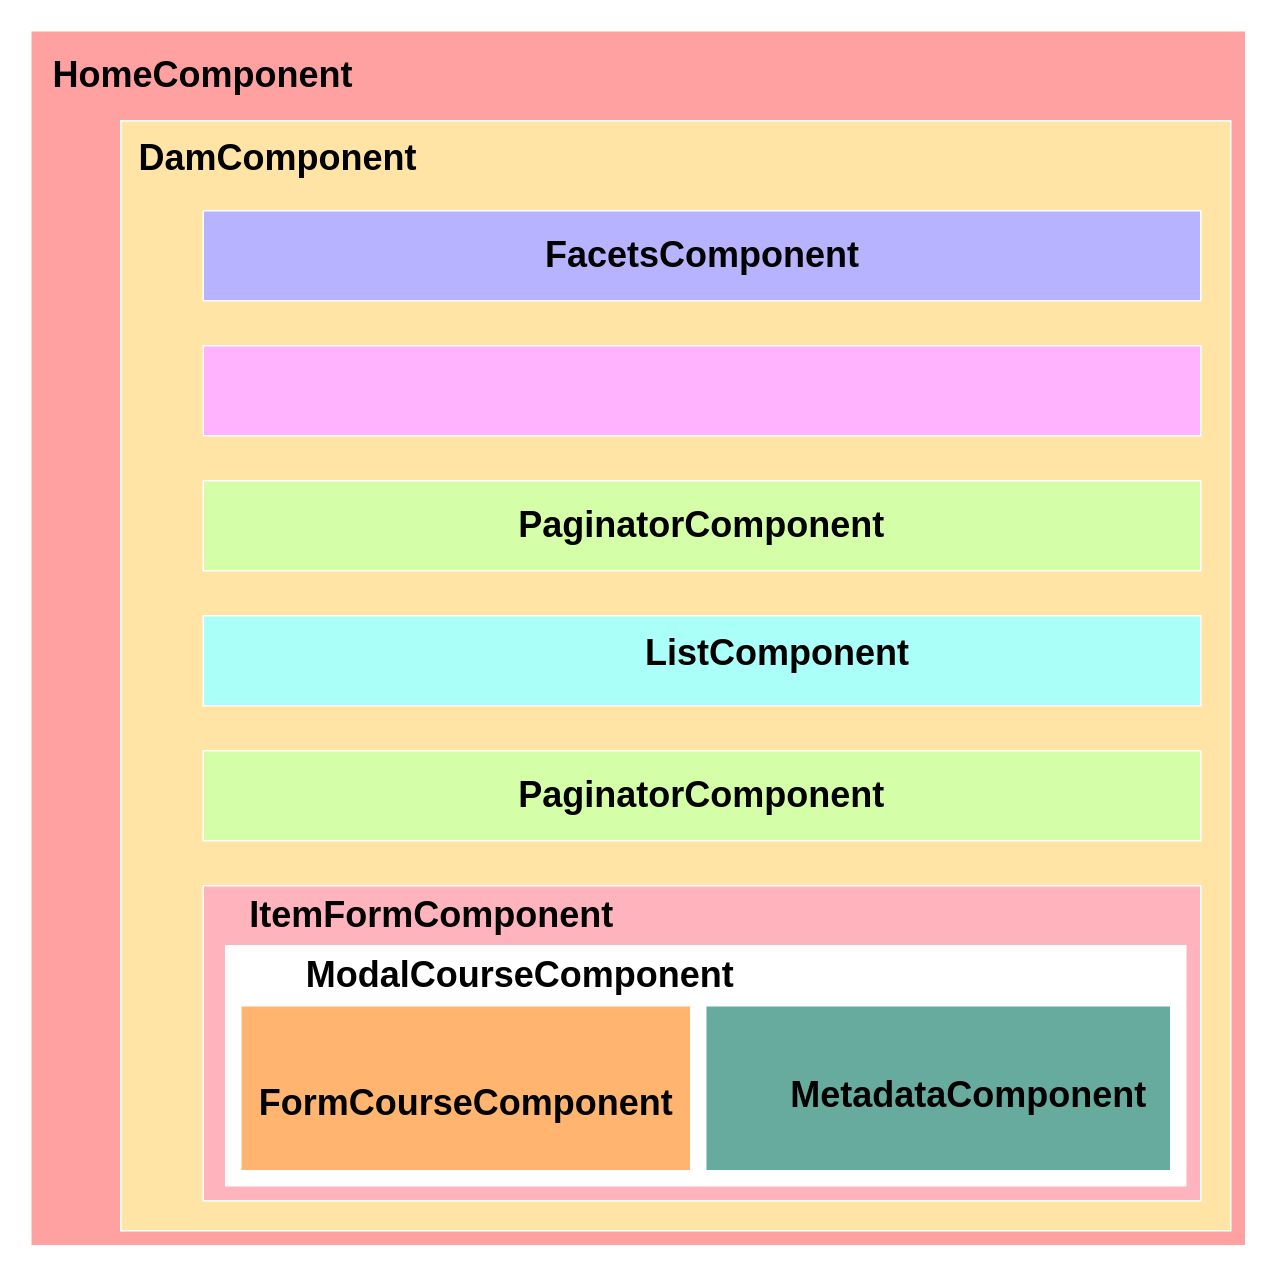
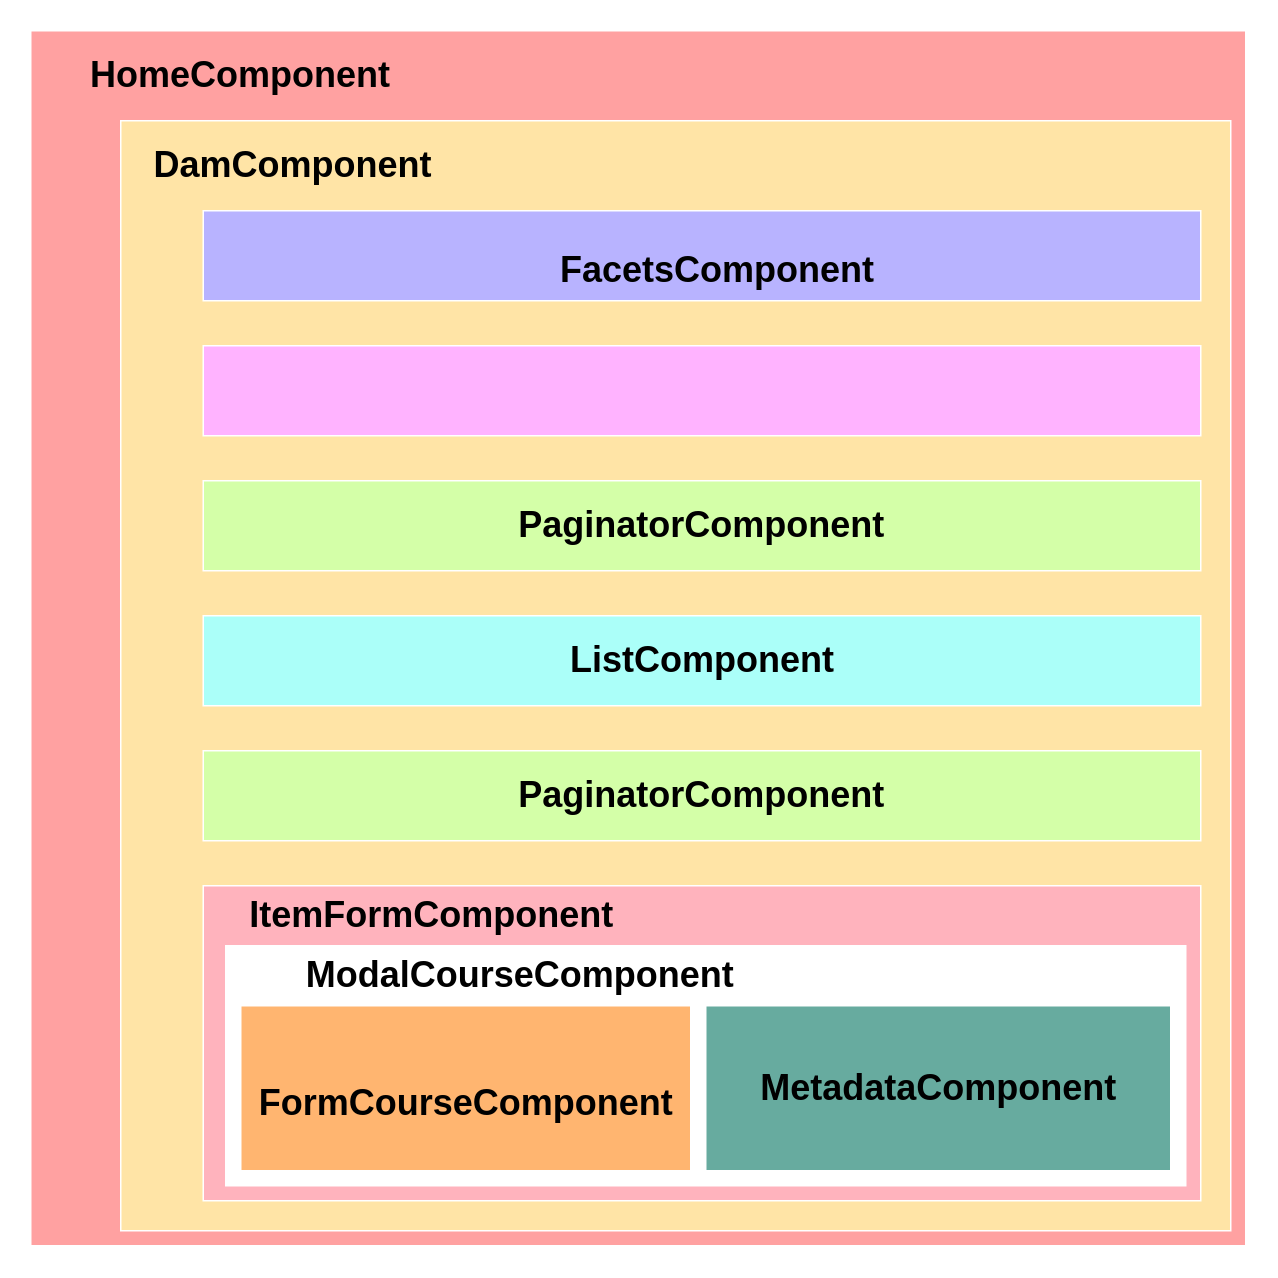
(203, 76) -> (241, 76)
(278, 158) -> (293, 166)
(702, 256) -> (717, 271)
(777, 653) -> (702, 661)
(968, 1096) -> (938, 1088)
